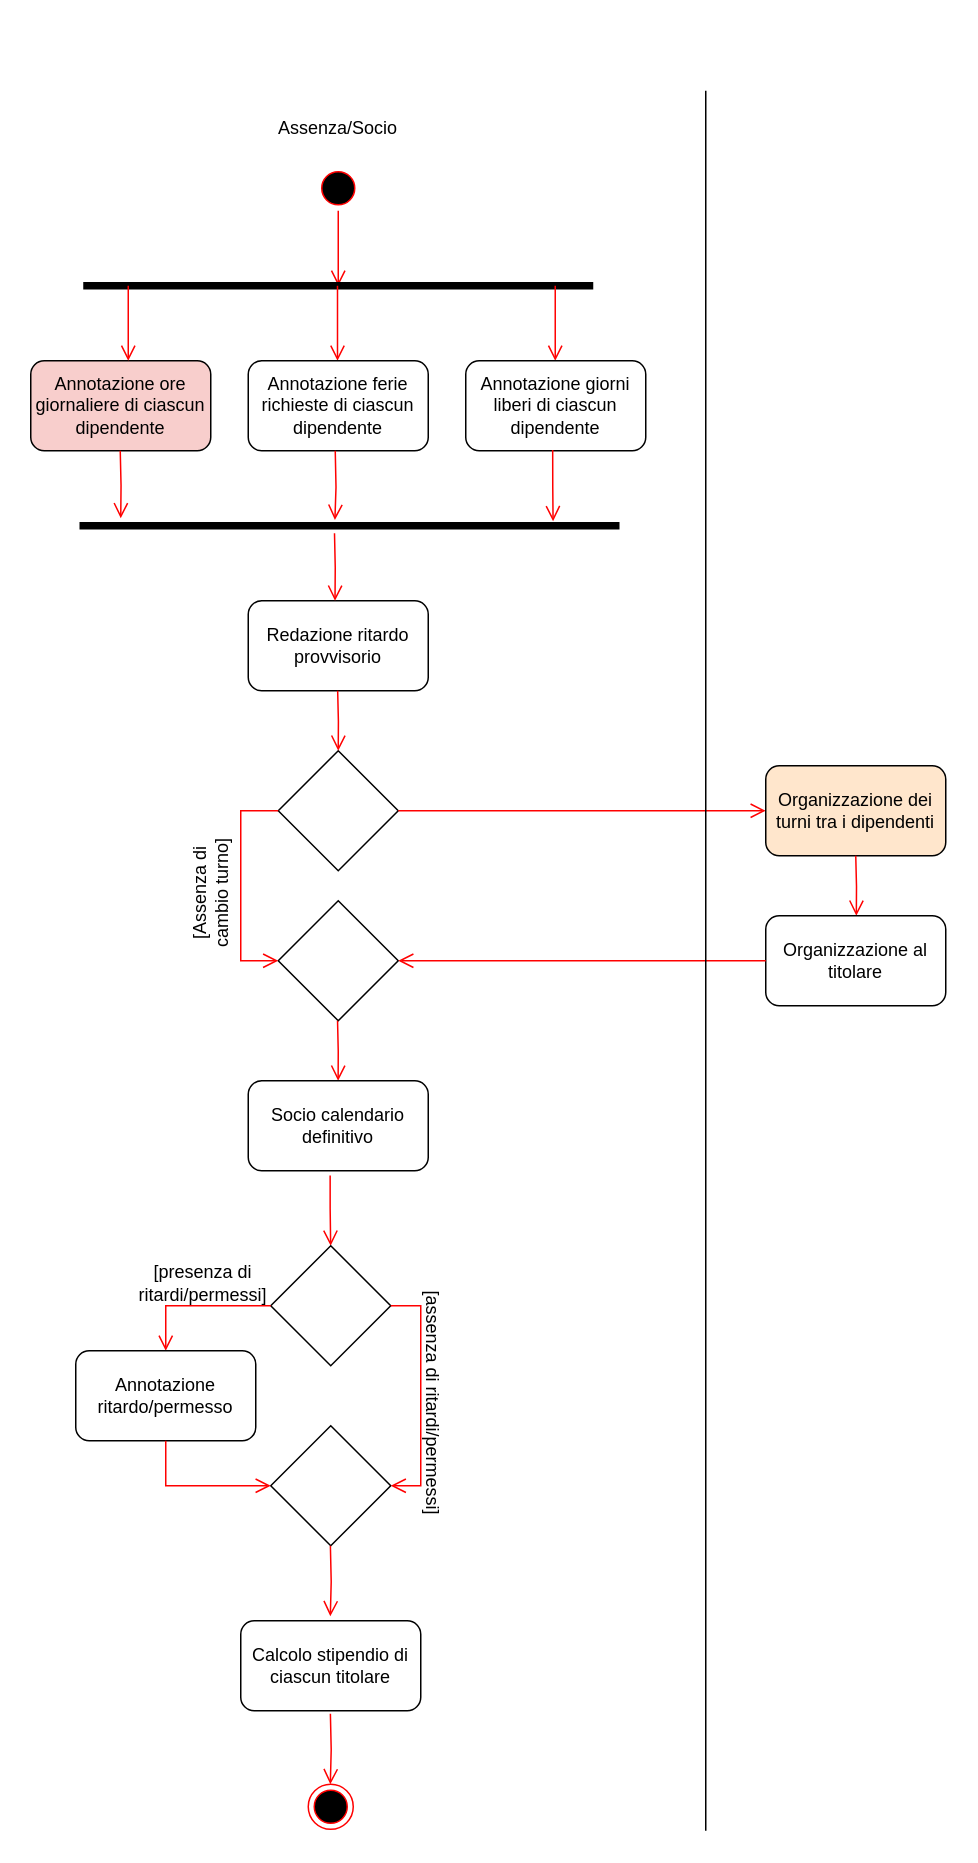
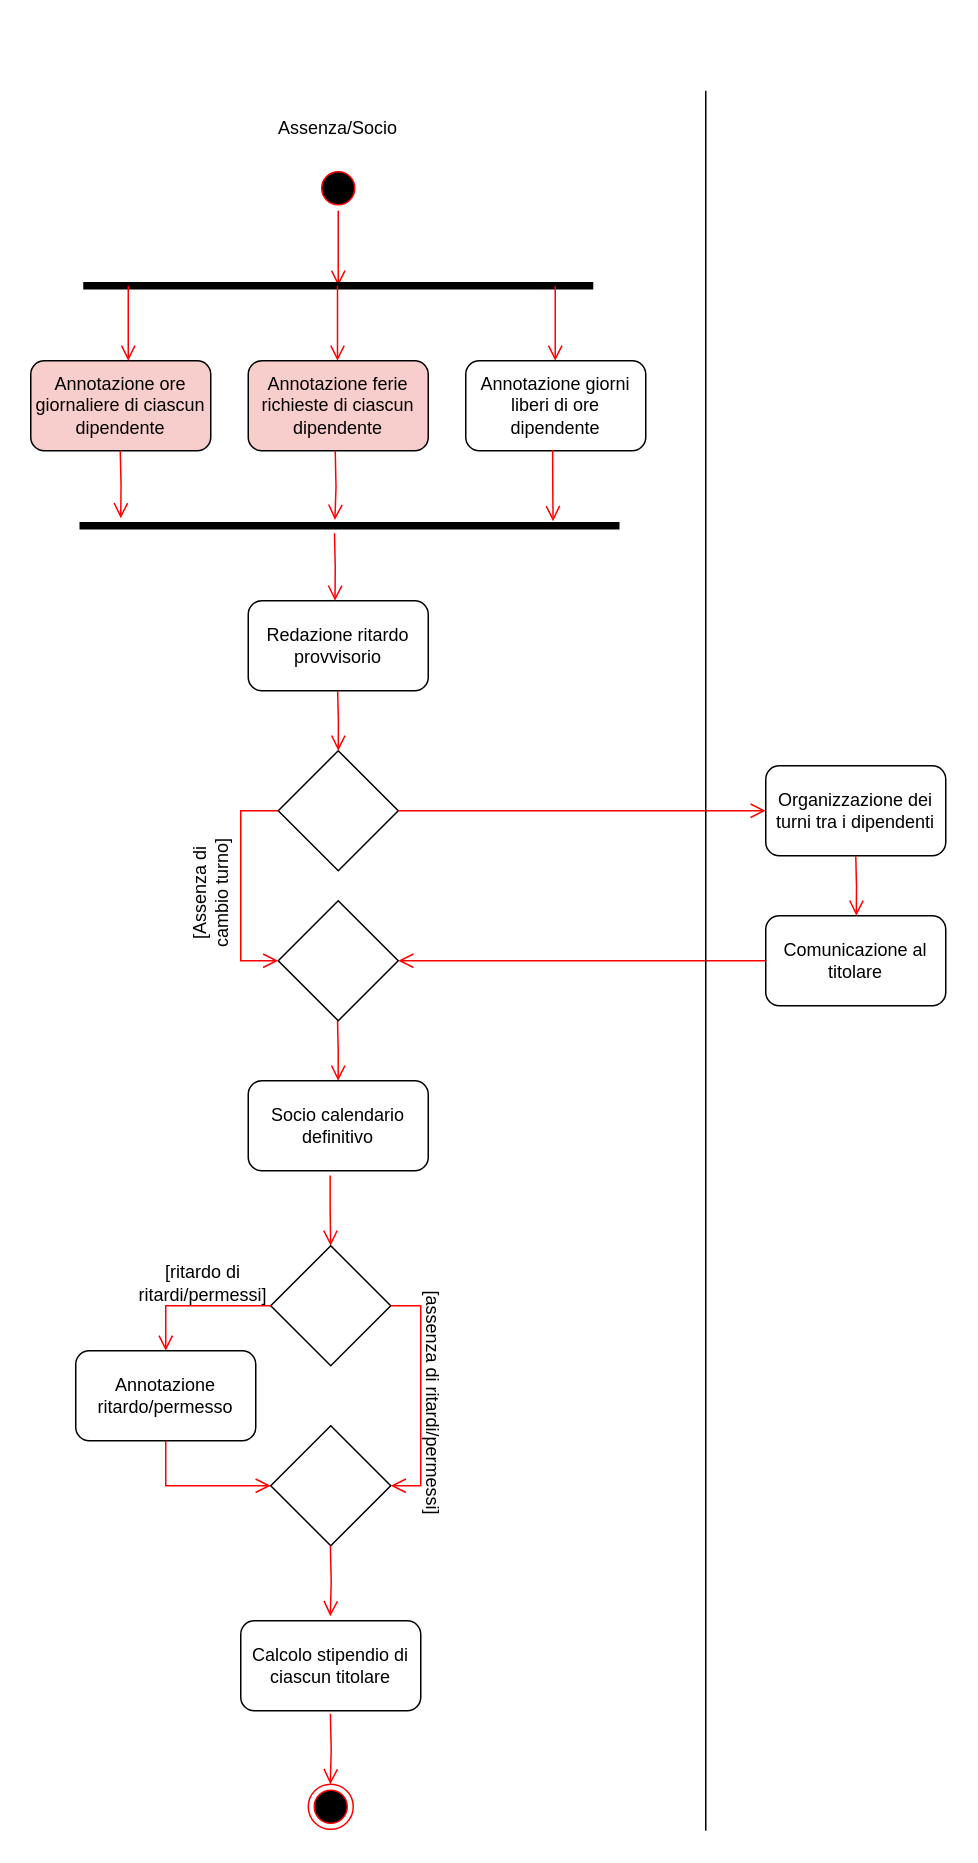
(338, 406) -> (338, 406)
(556, 406) -> (556, 406)
(856, 811) -> (856, 811)
(856, 961) -> (856, 961)
(203, 1283) -> (203, 1283)
